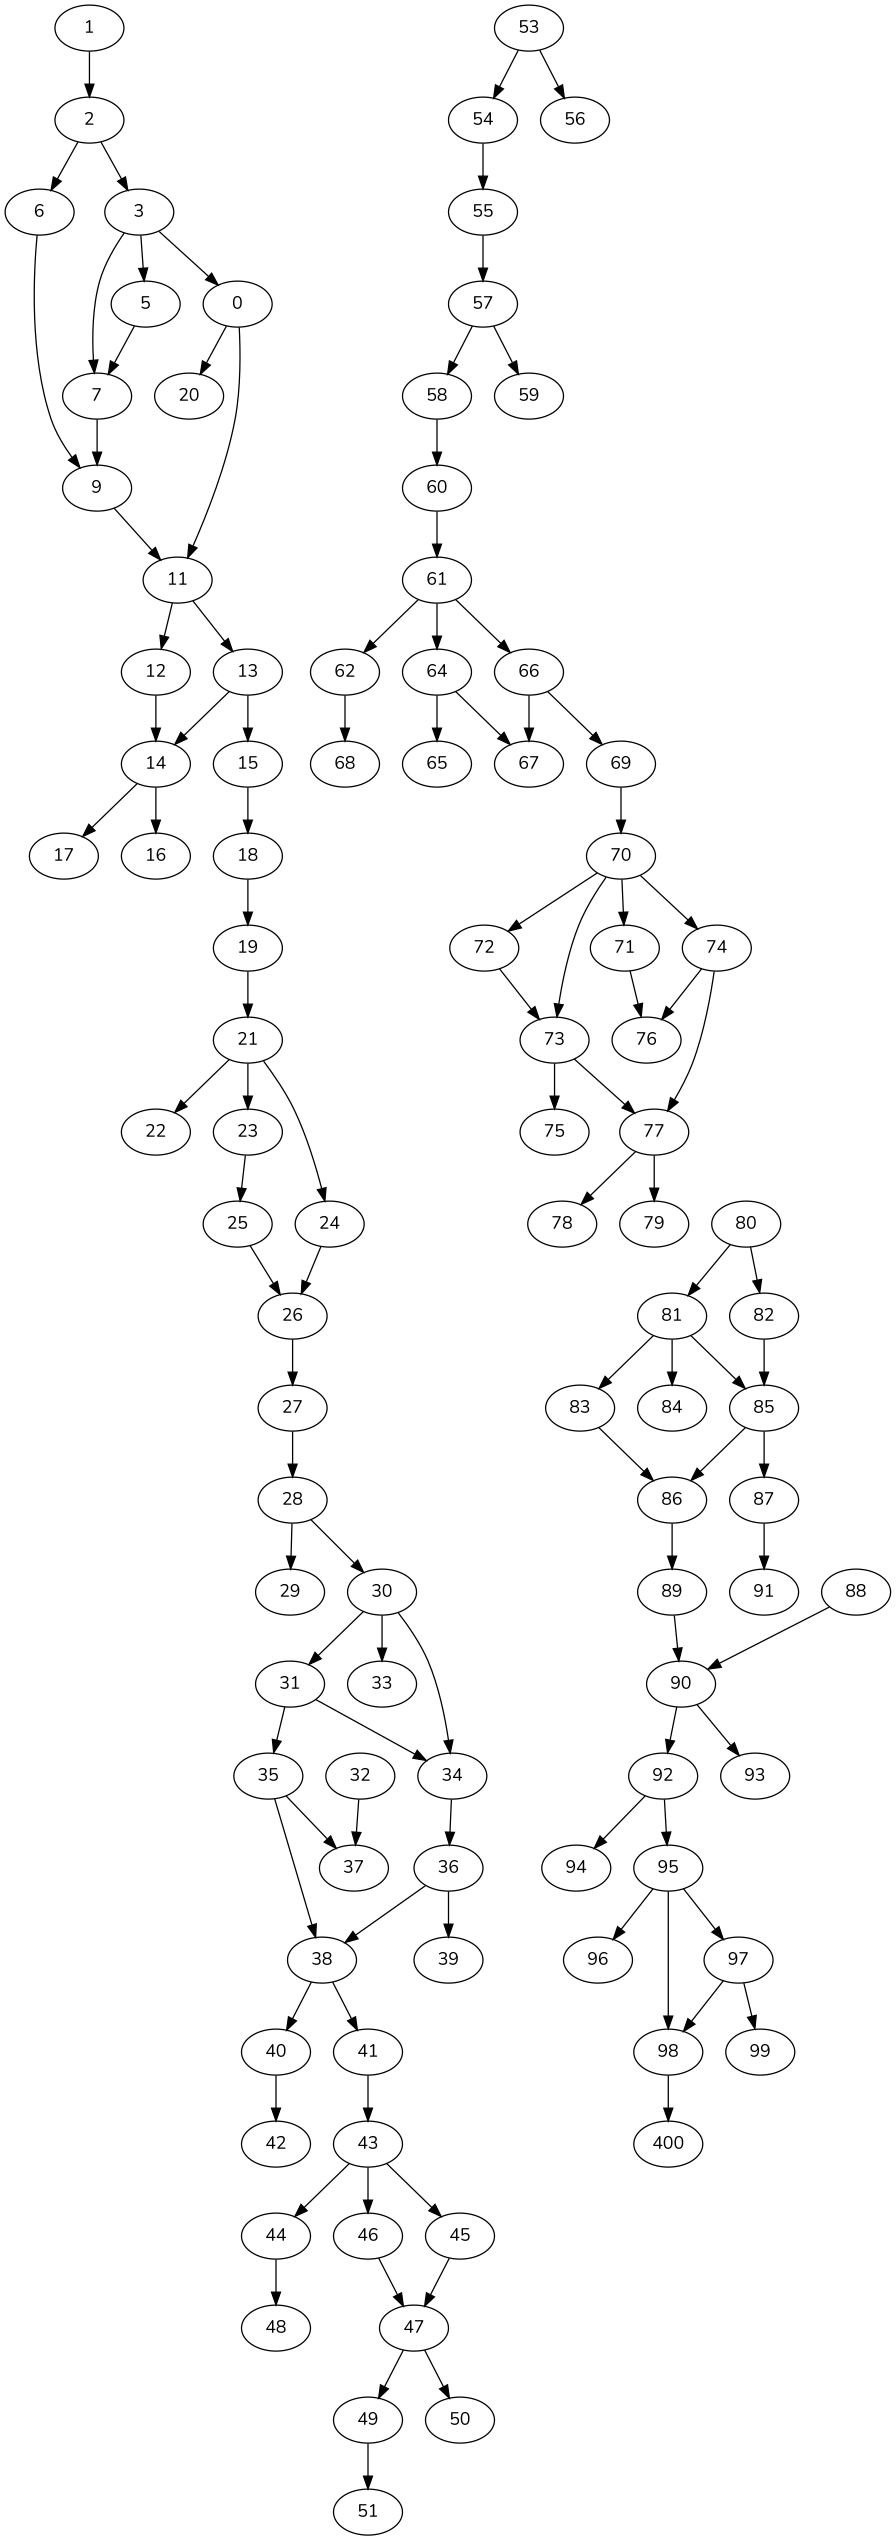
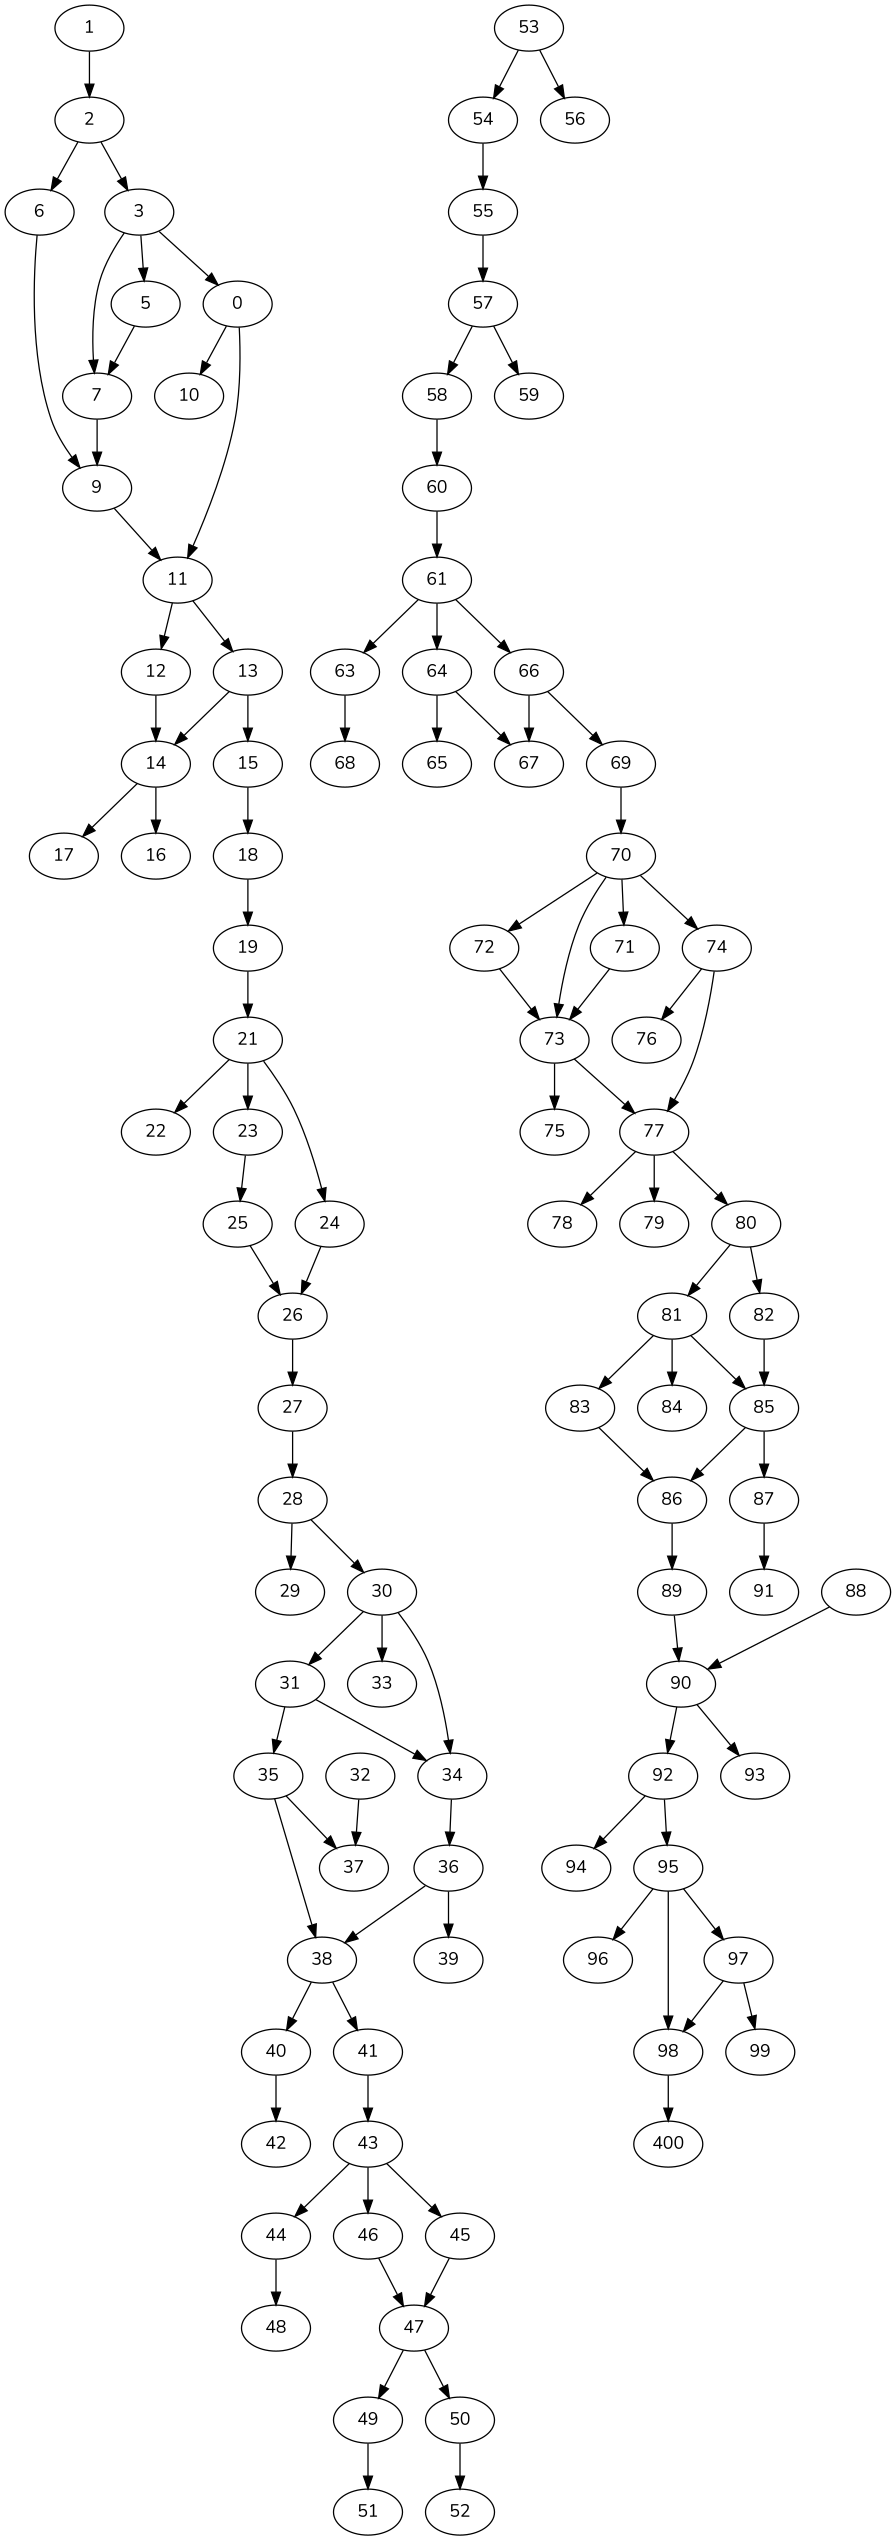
(189, 396) -> (189, 396)
(345, 672) -> (345, 672)
(634, 988) -> (594, 989)
none -> (695, 1174)
none -> (460, 2512)
